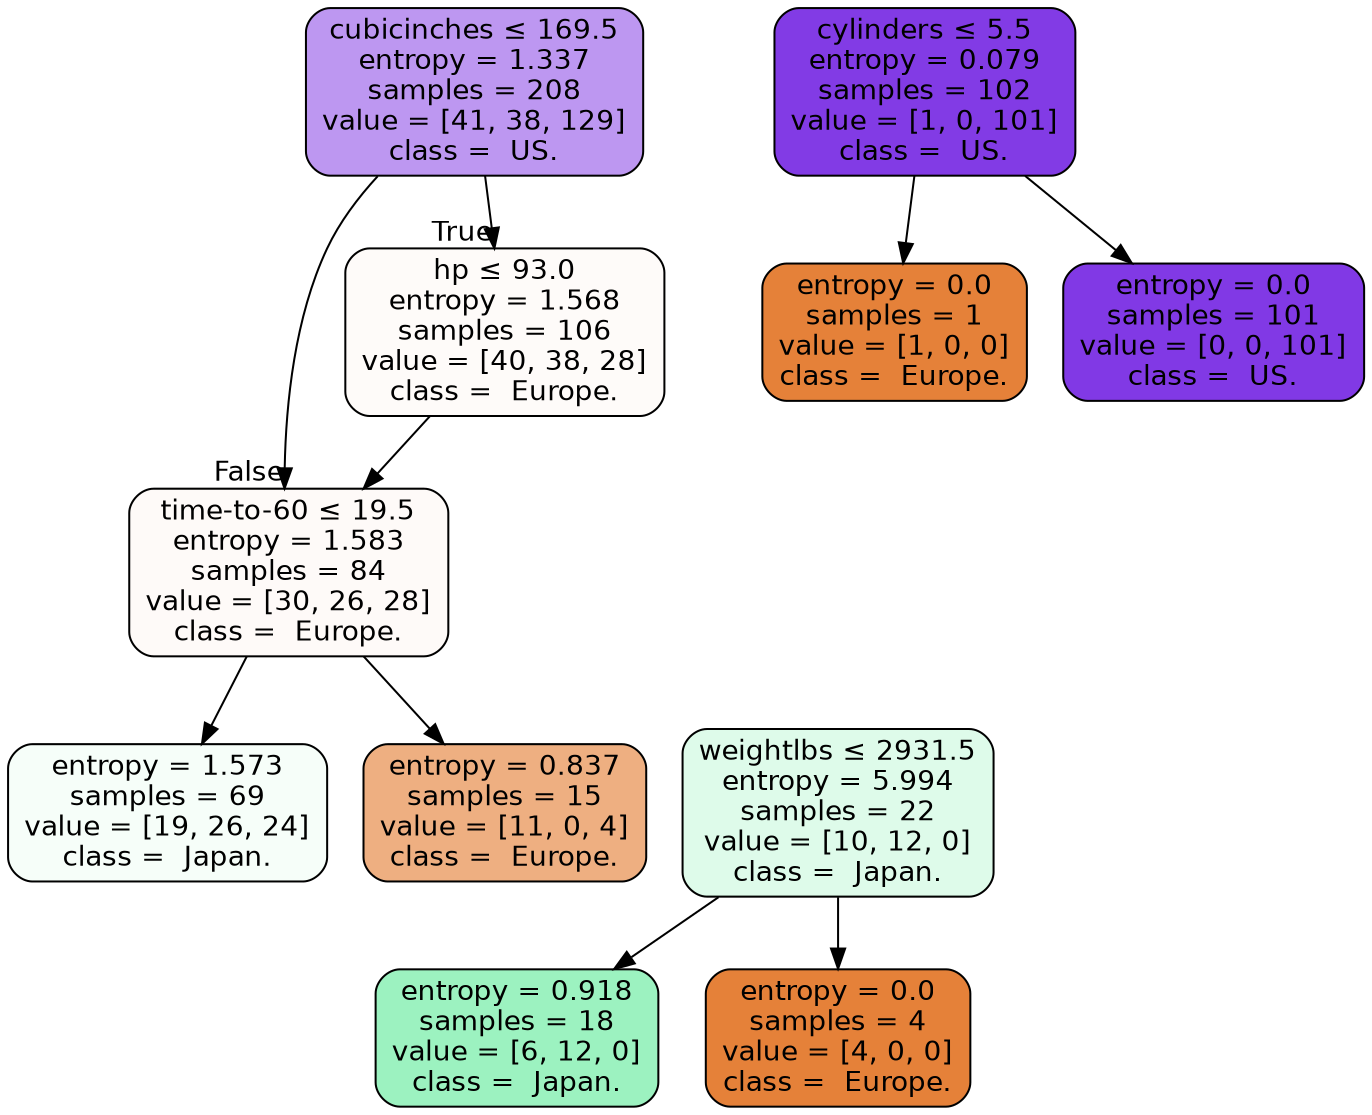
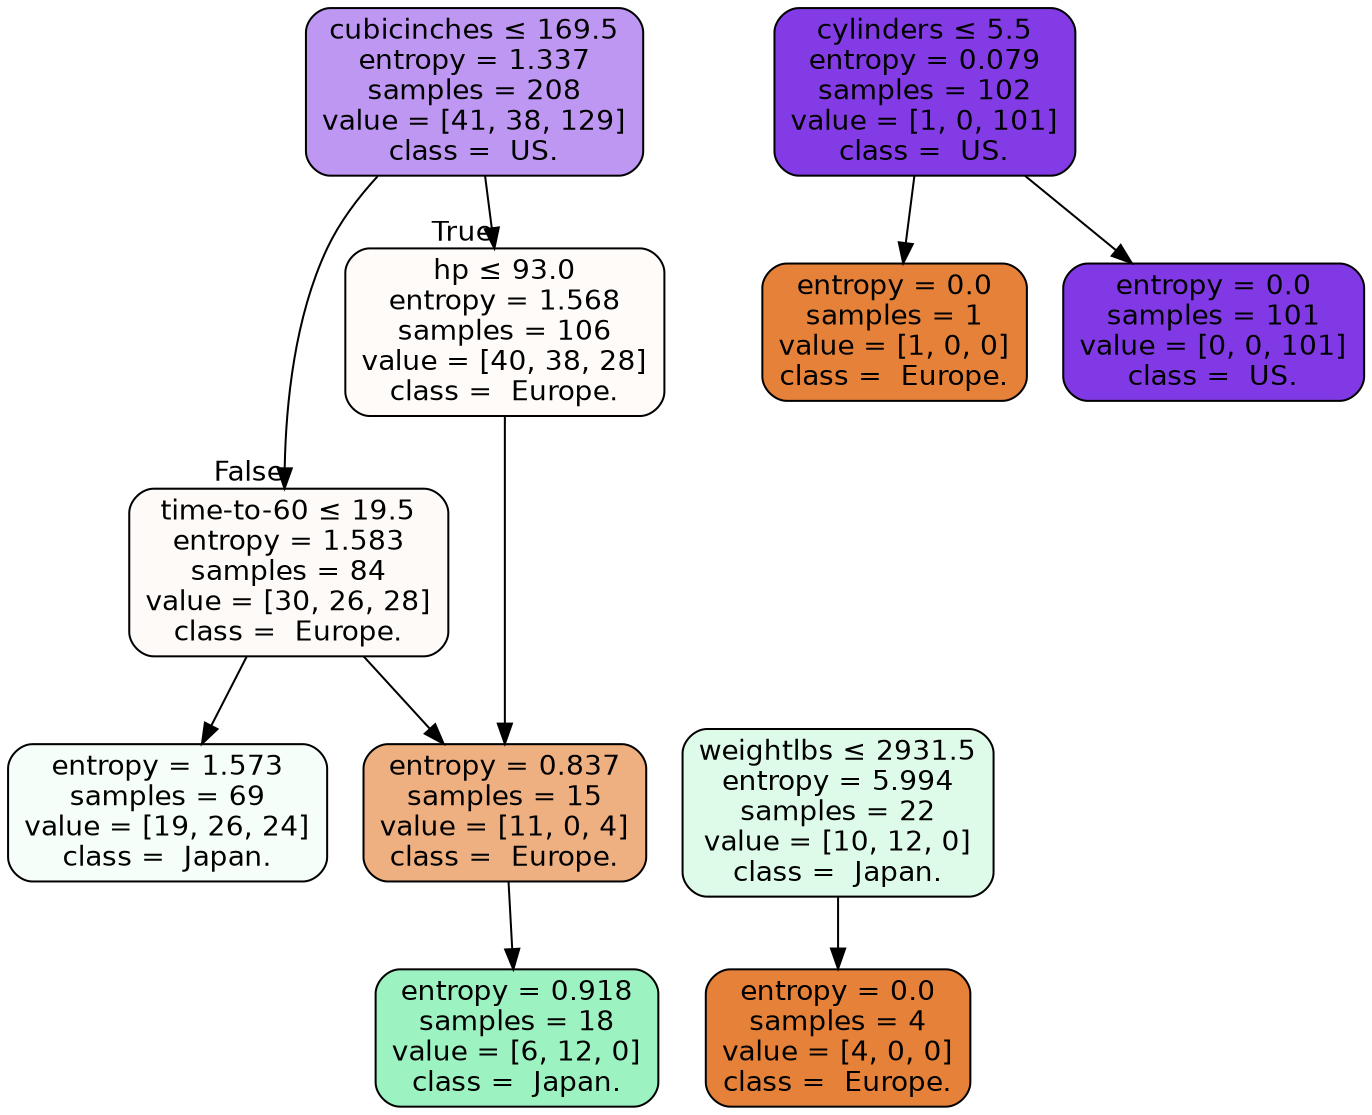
(404, 445) -> (505, 570)
(675, 927) -> (510, 915)
